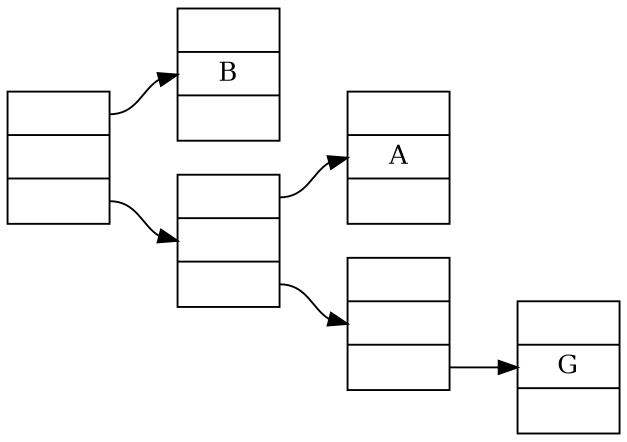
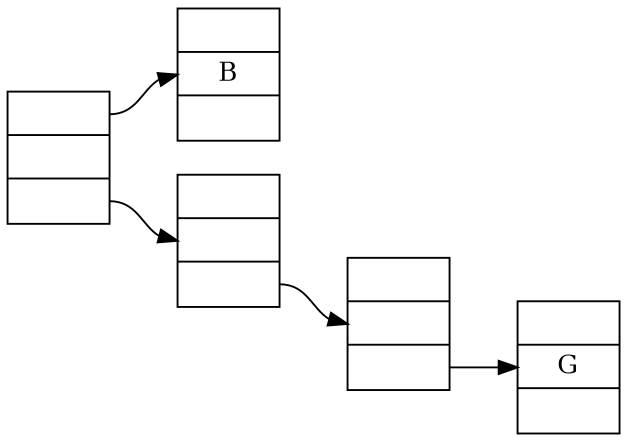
(399, 158) -> none
